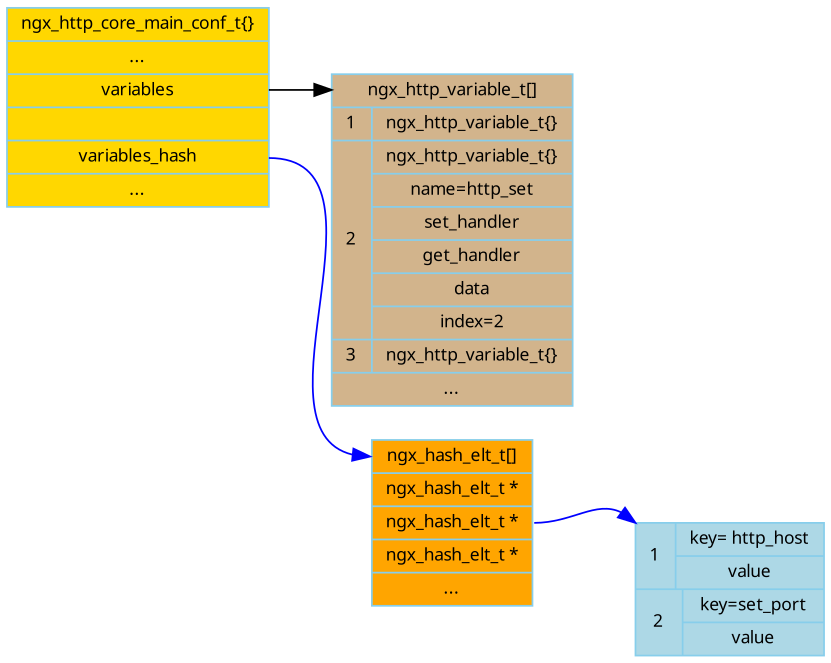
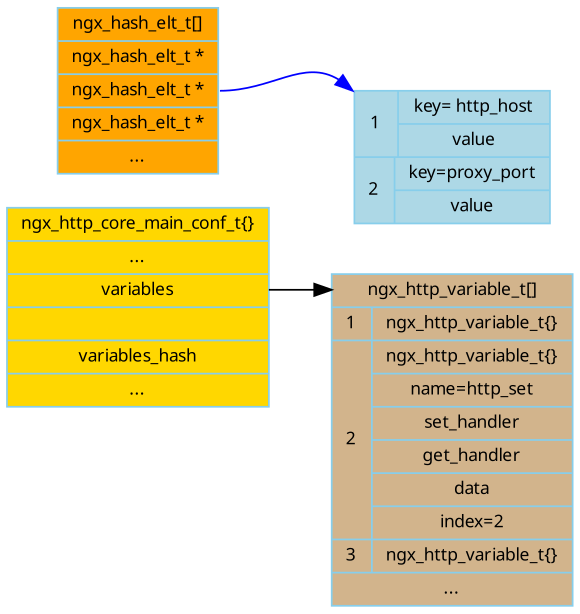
(321, 299) -> none
(753, 605) -> (472, 173)
